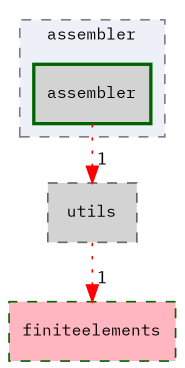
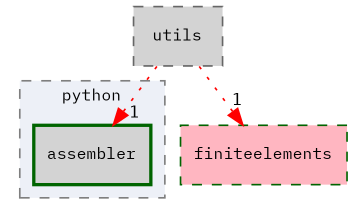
(92, 35) -> (92, 96)
(92, 147) -> (138, 91)
